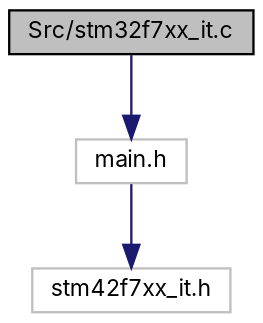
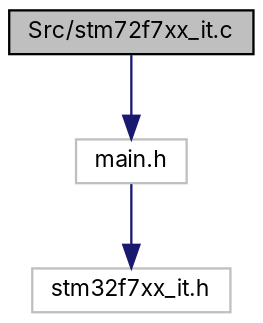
(131, 32) -> (131, 32)
(131, 290) -> (131, 290)
